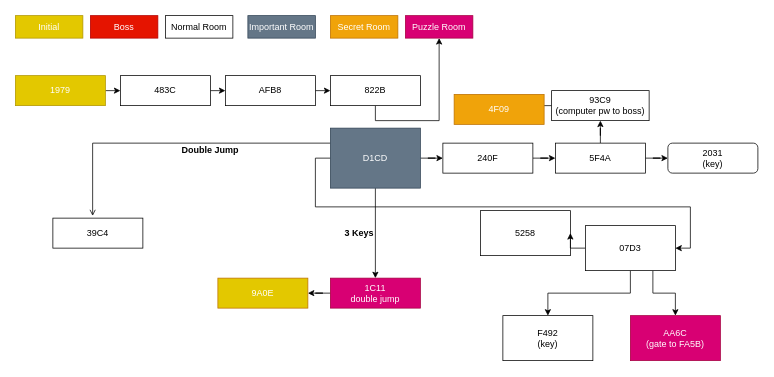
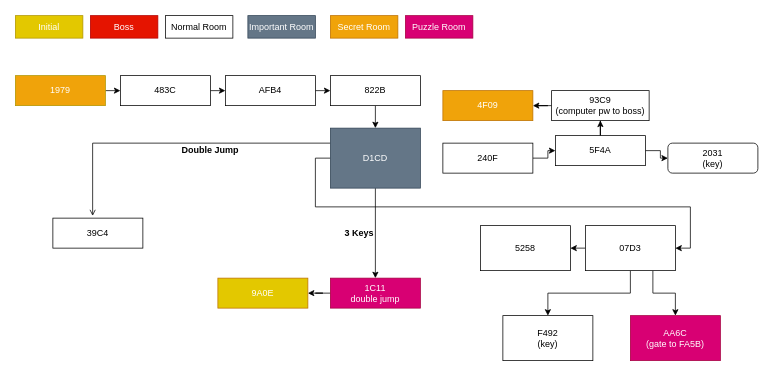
(60, 90) -> (60, 90)
(270, 90) -> (270, 90)
(499, 109) -> (488, 105)
(407, 120) -> (375, 120)
(432, 158) -> none
(600, 158) -> (600, 150)
(525, 233) -> (525, 248)
